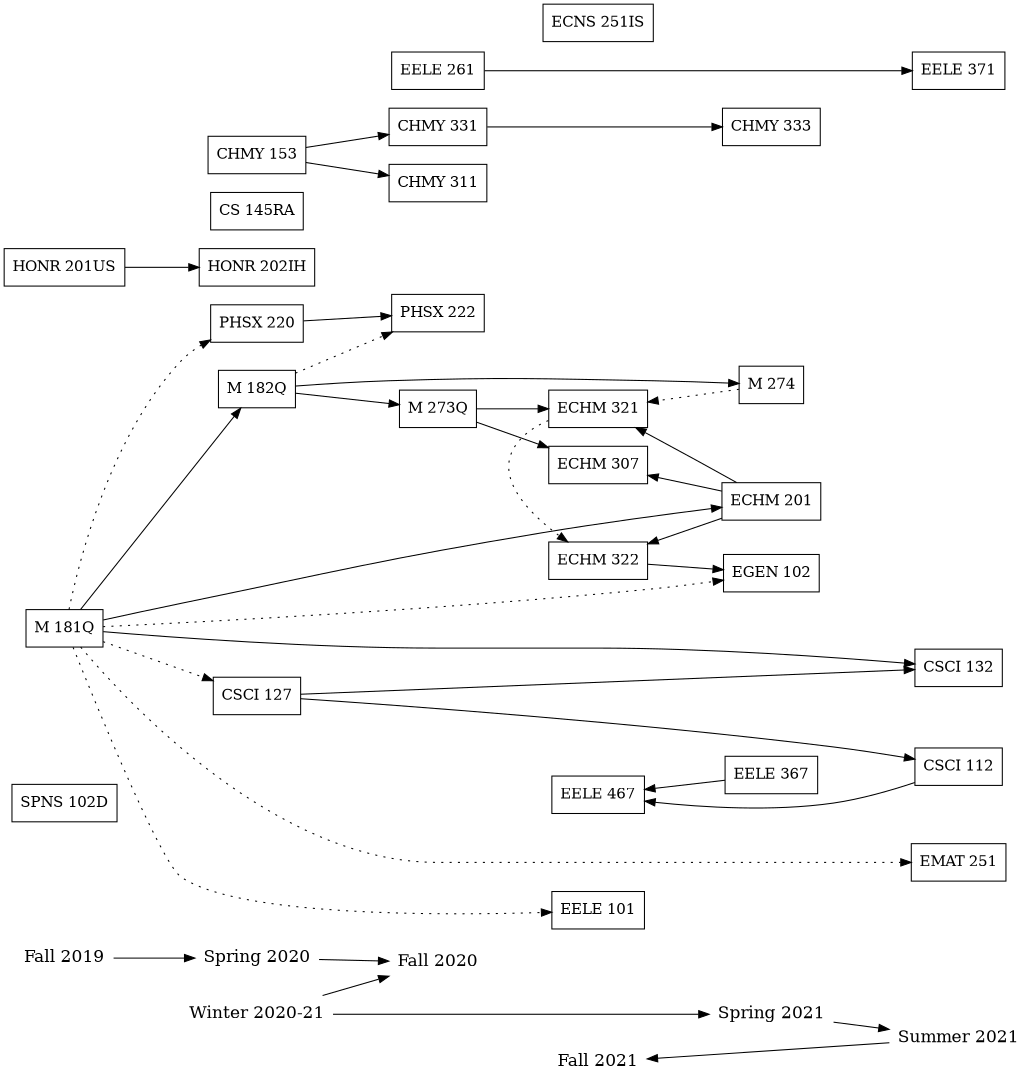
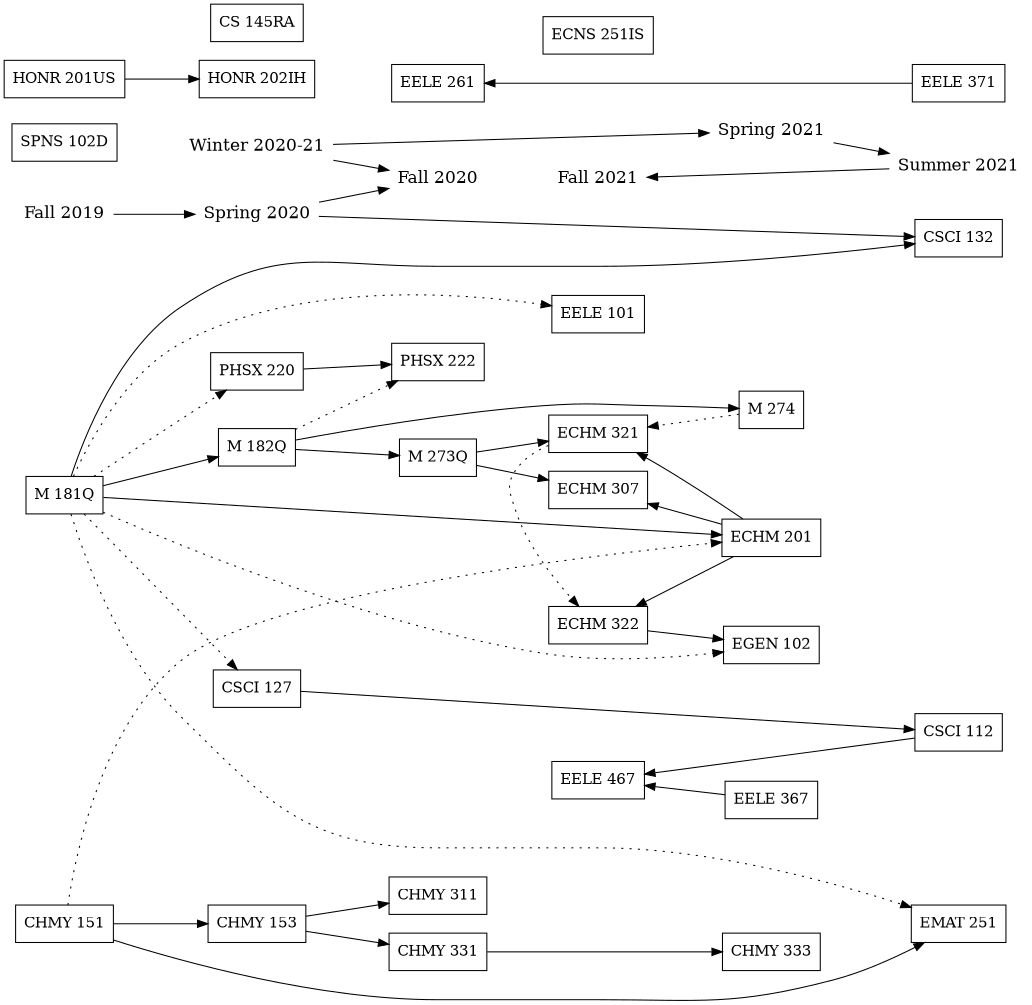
(693, 71) -> (704, 83)
(602, 682) -> (611, 226)
none -> (64, 924)
